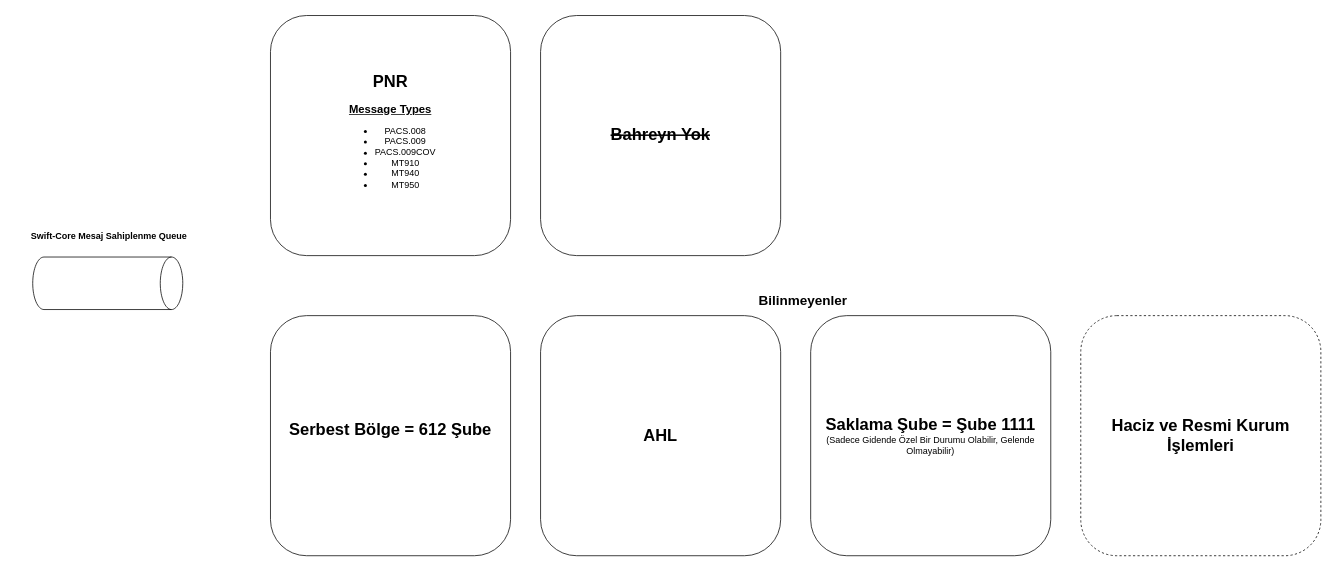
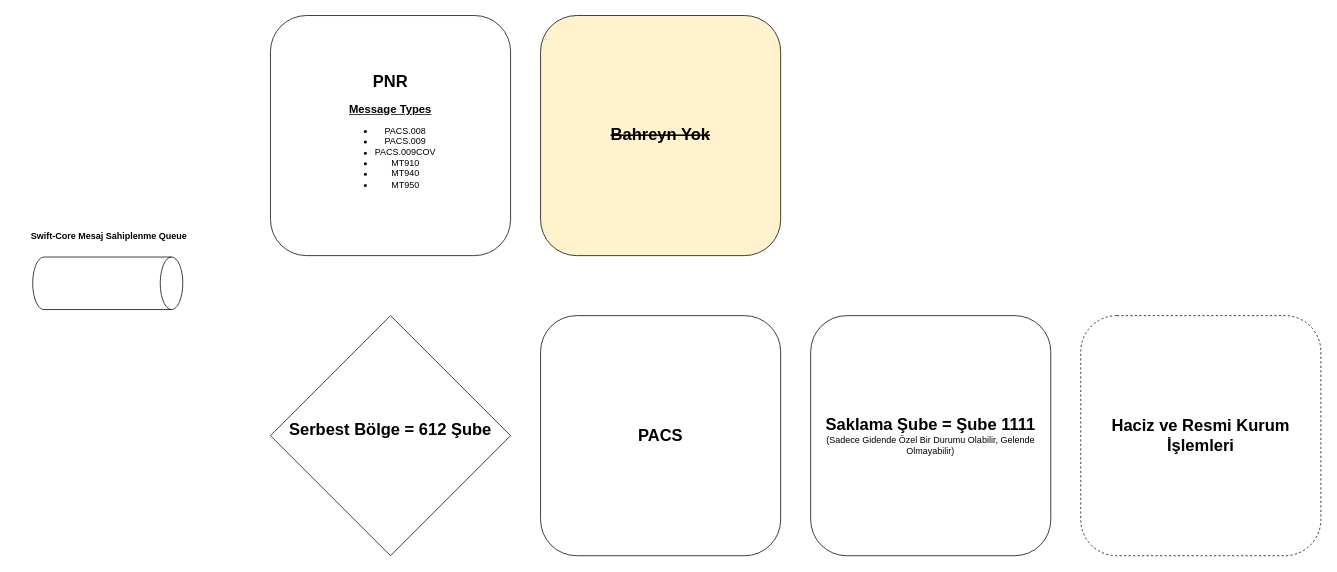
(660, 135) -> (660, 135)
(803, 300) -> none
(390, 435) -> (390, 435)
(660, 435) -> (660, 435)
